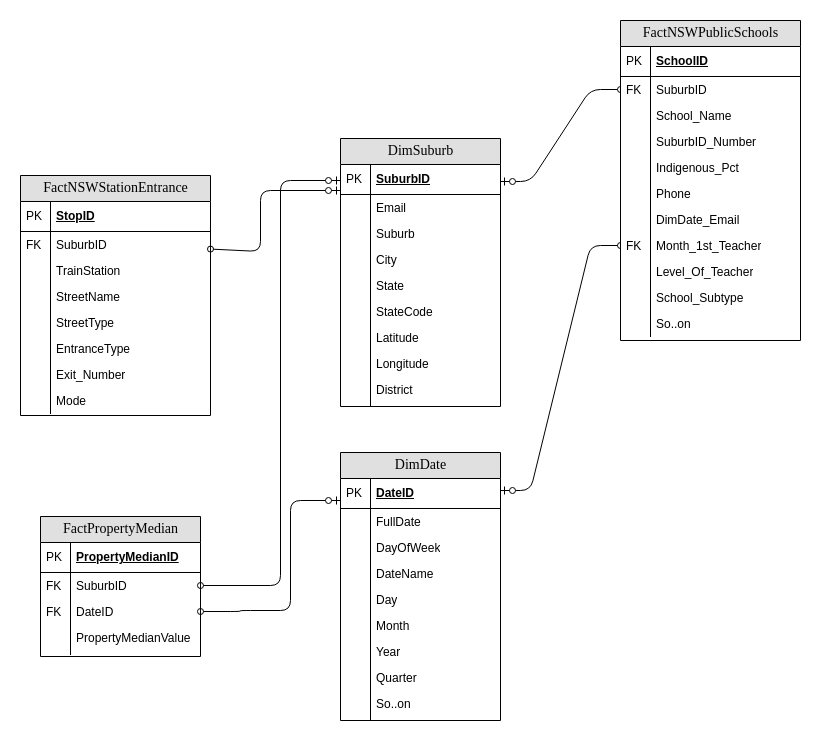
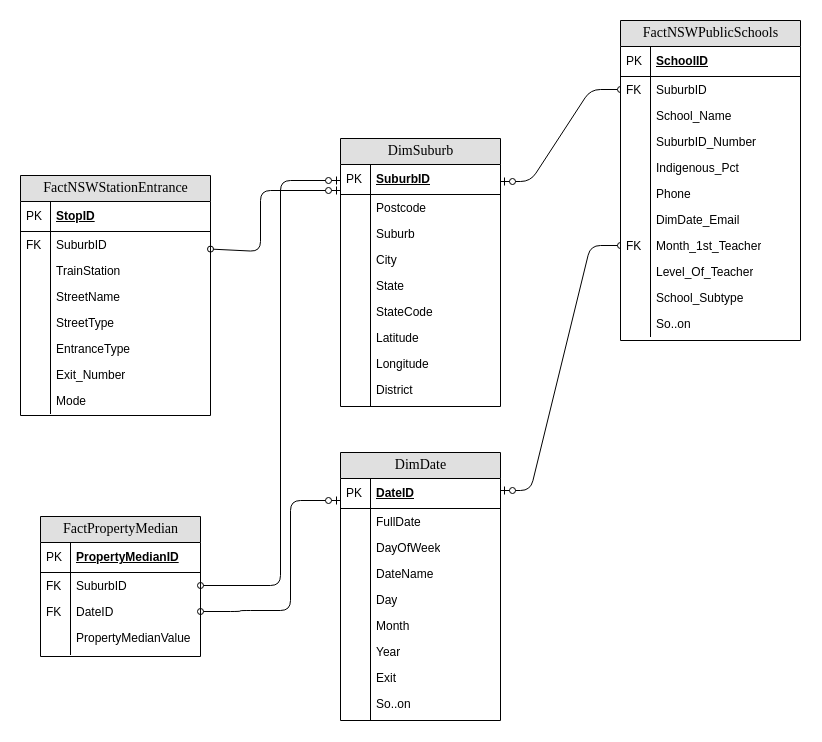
(390, 209) -> (403, 209)
(400, 679) -> (388, 679)
